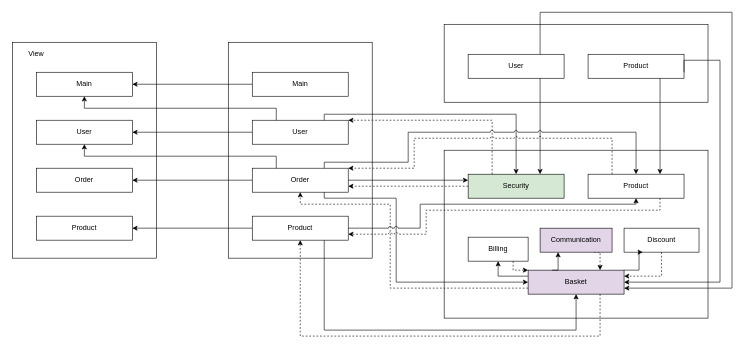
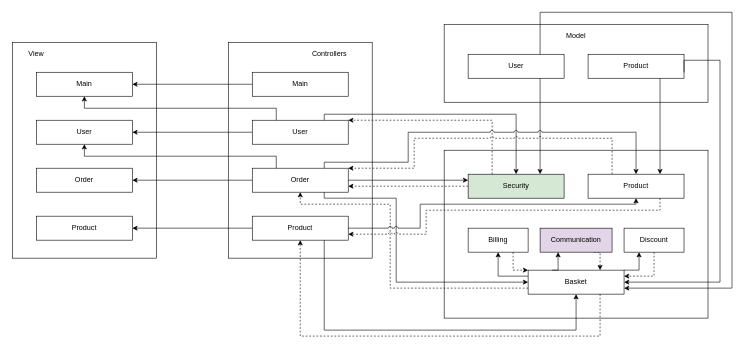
none -> (576, 36)
none -> (300, 54)
(662, 240) -> (654, 240)
(498, 249) -> (498, 240)
(576, 282) -> (576, 282)
